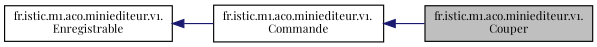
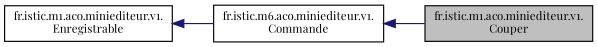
(299, 24) -> (299, 24)
